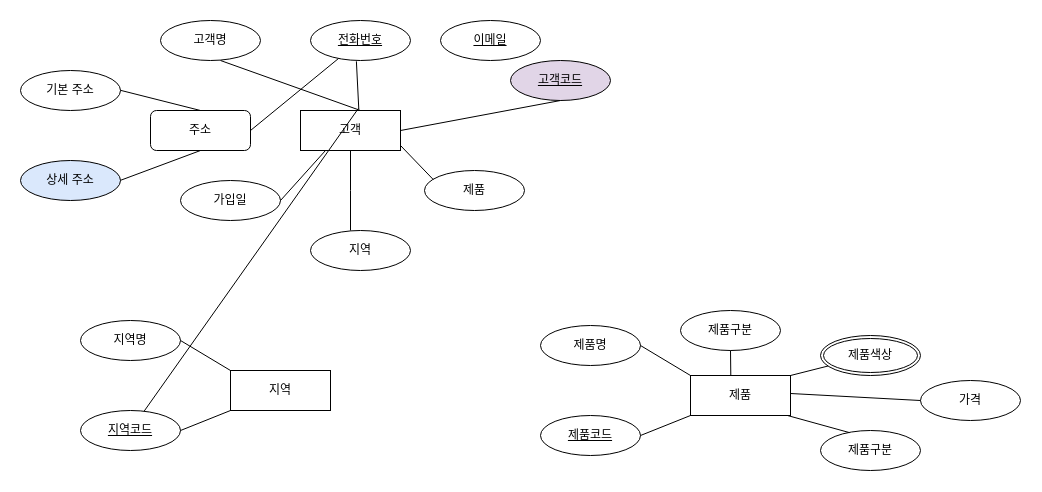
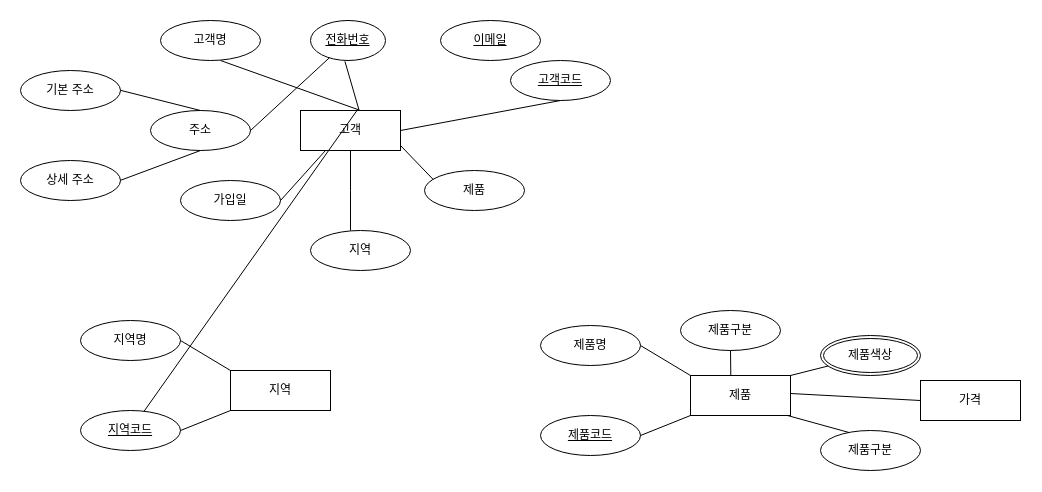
(361, 41) -> (348, 41)
(561, 81) -> (561, 81)
(201, 131) -> (201, 131)
(71, 181) -> (71, 181)
(971, 401) -> (971, 401)
